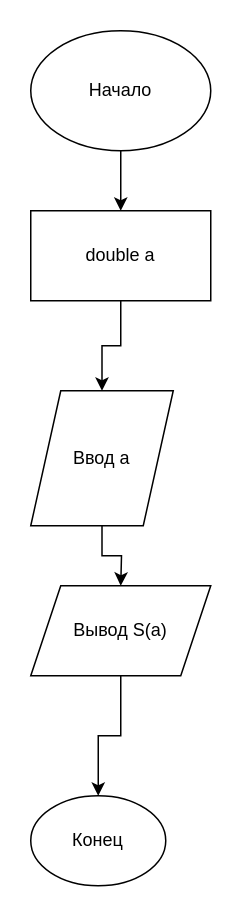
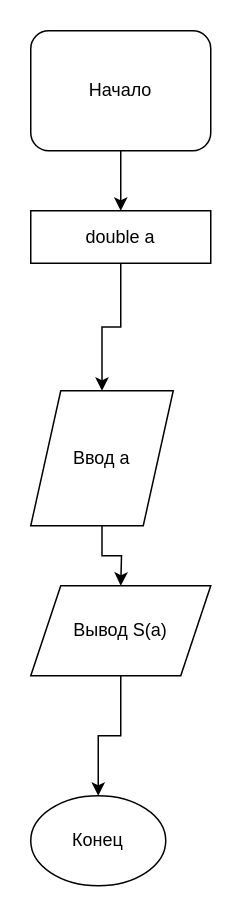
(121, 91) -> (121, 91)
(121, 256) -> (121, 237)
